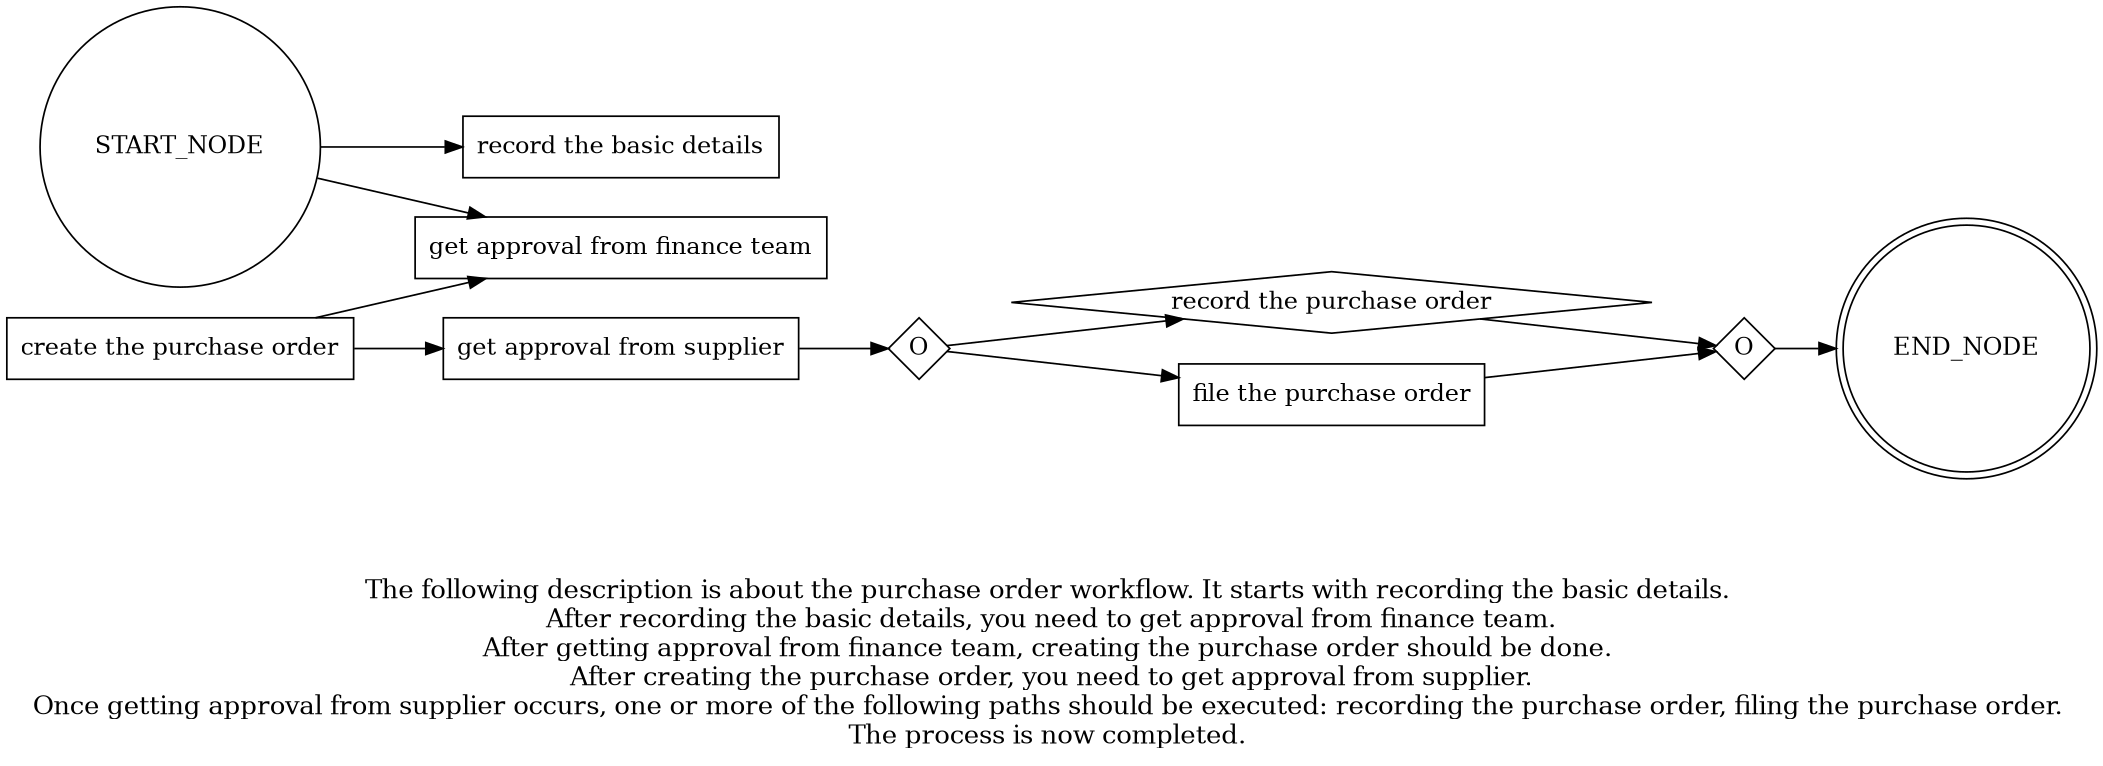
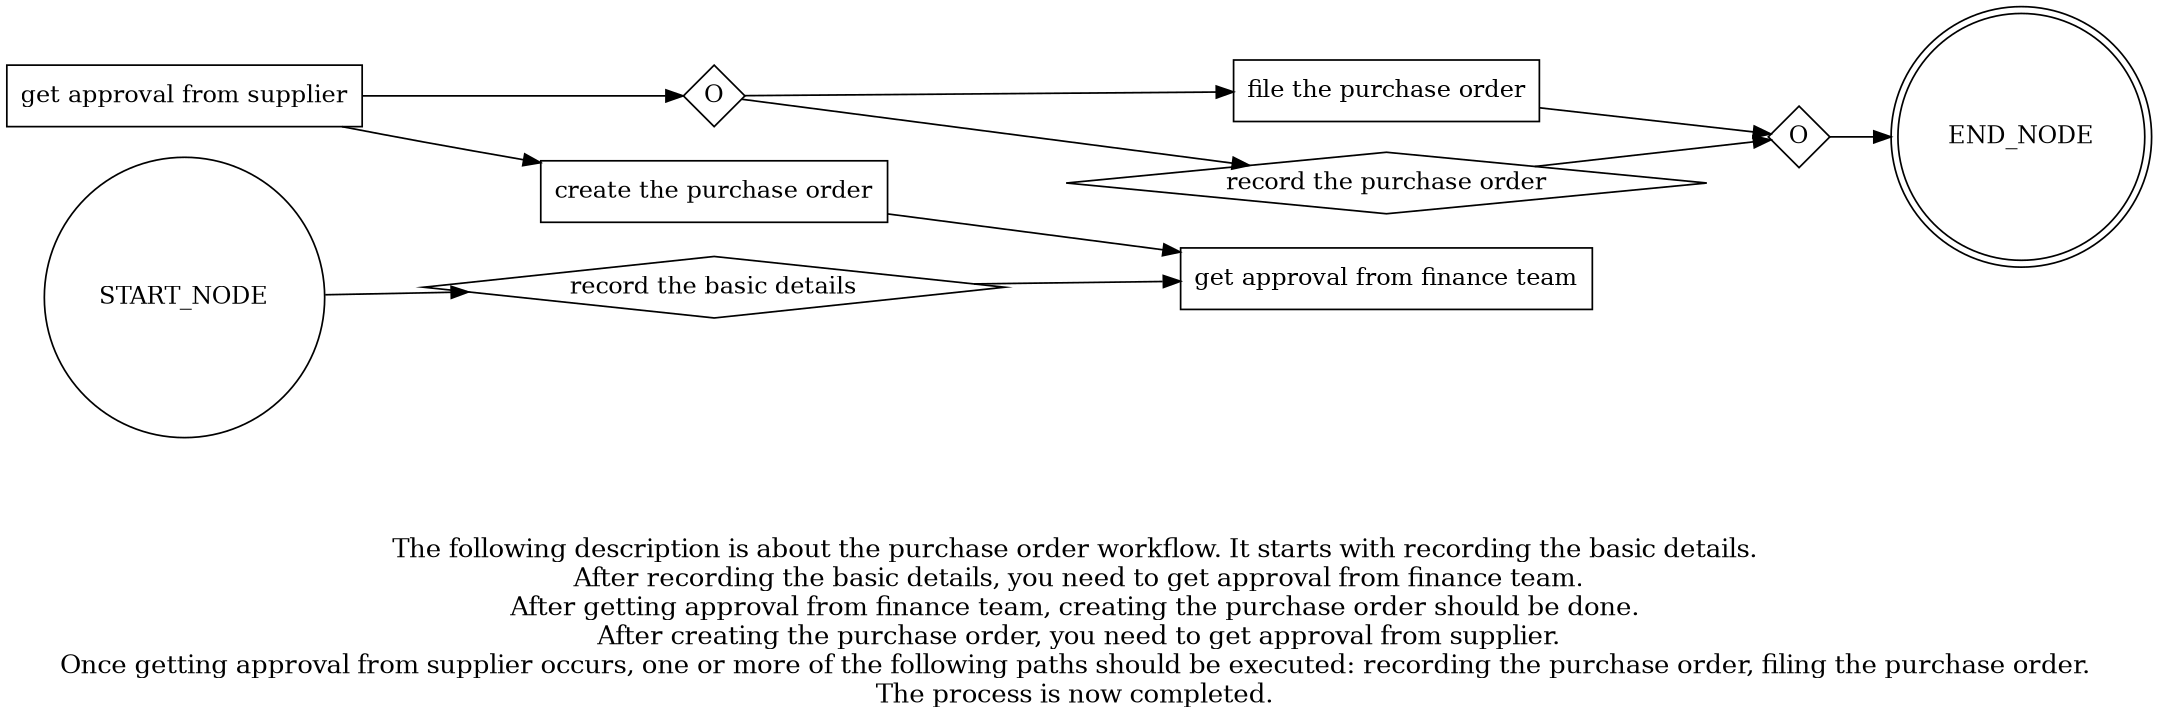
(621, 147) -> (714, 287)
(393, 196) -> (1068, 283)
(390, 349) -> (433, 144)
